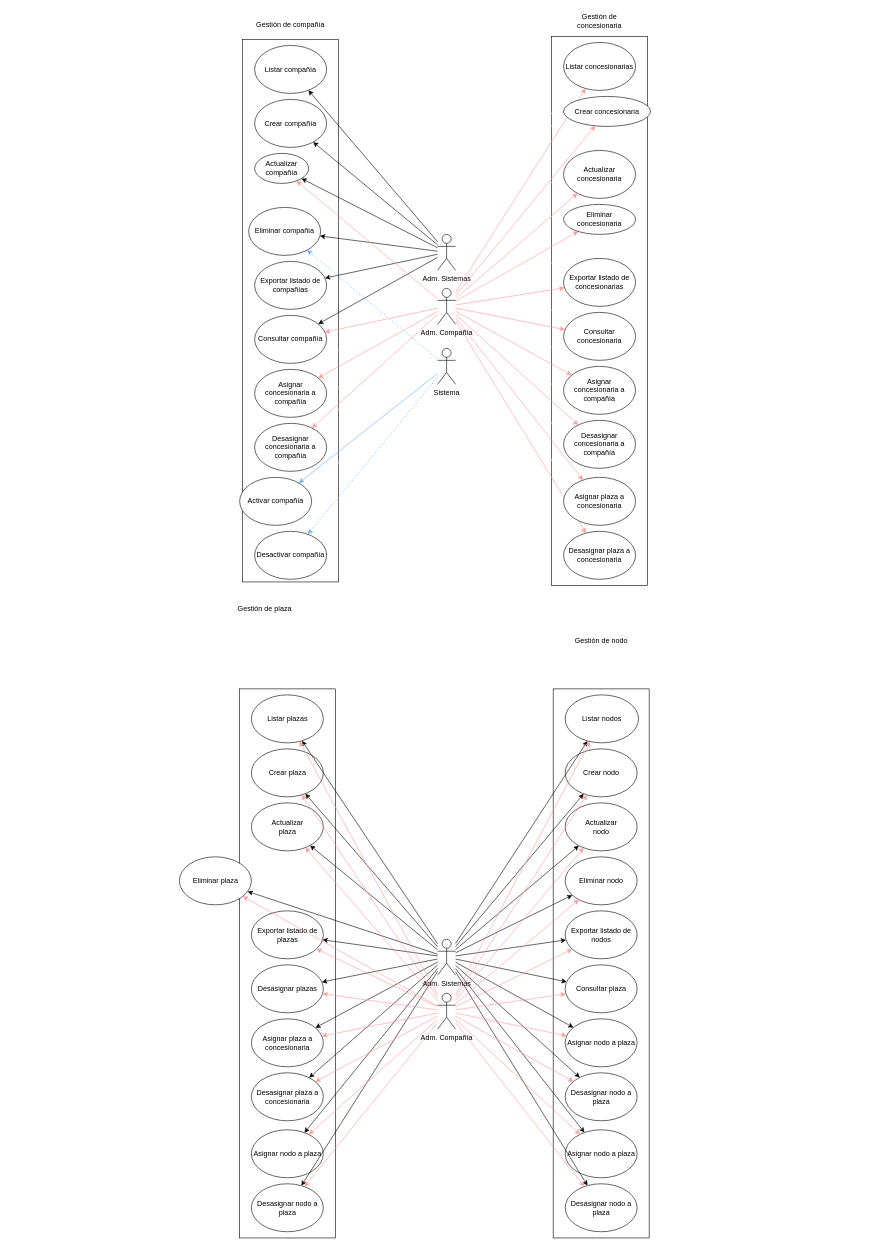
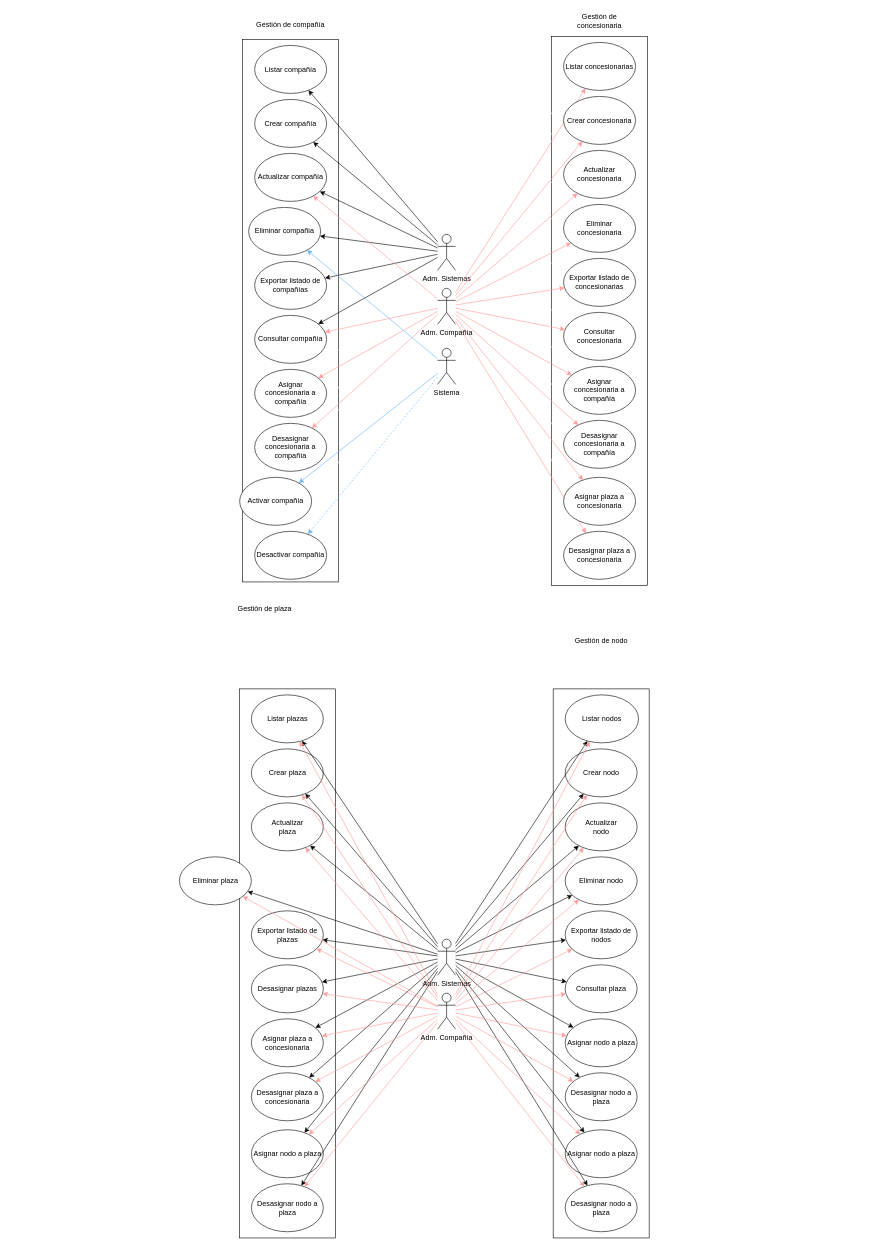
(607, 111) -> (600, 120)
(282, 168) -> (291, 177)
(600, 219) -> (600, 228)
(374, 306) -> (374, 306)
